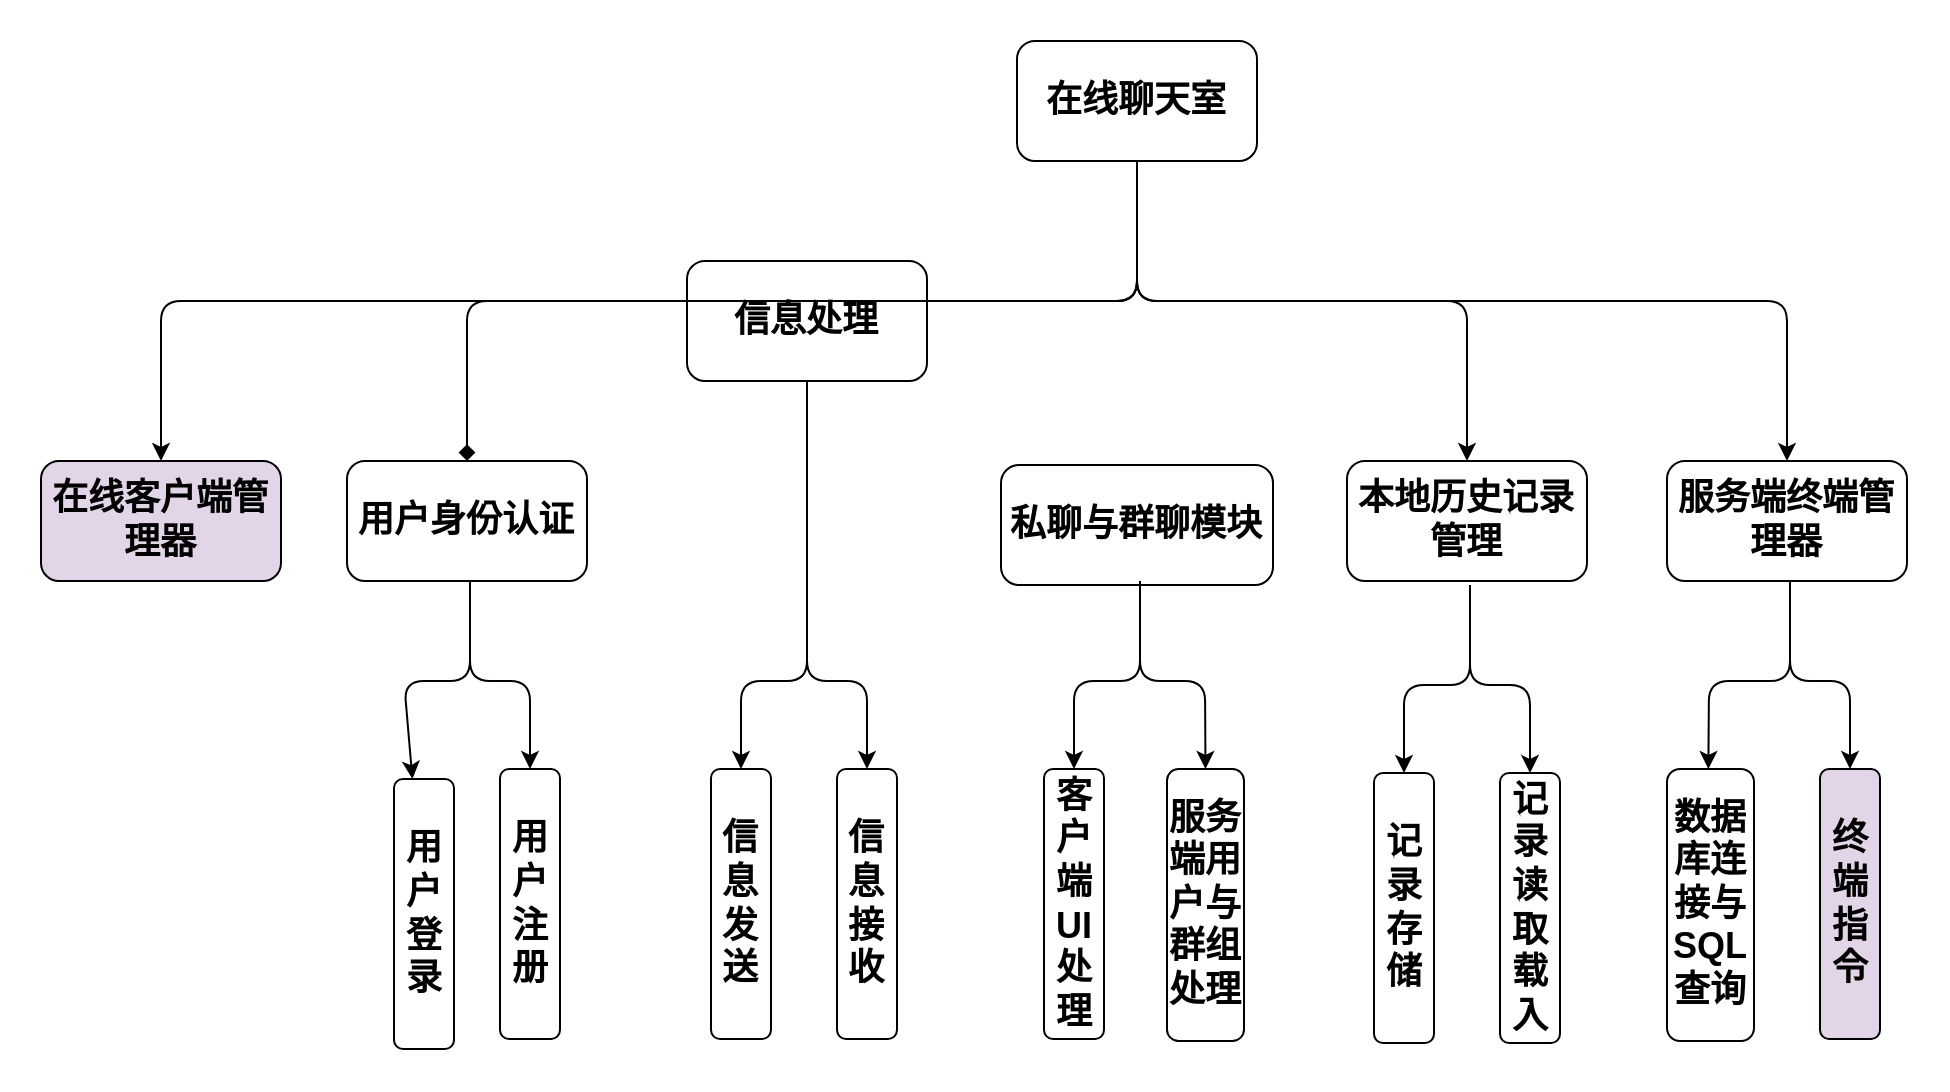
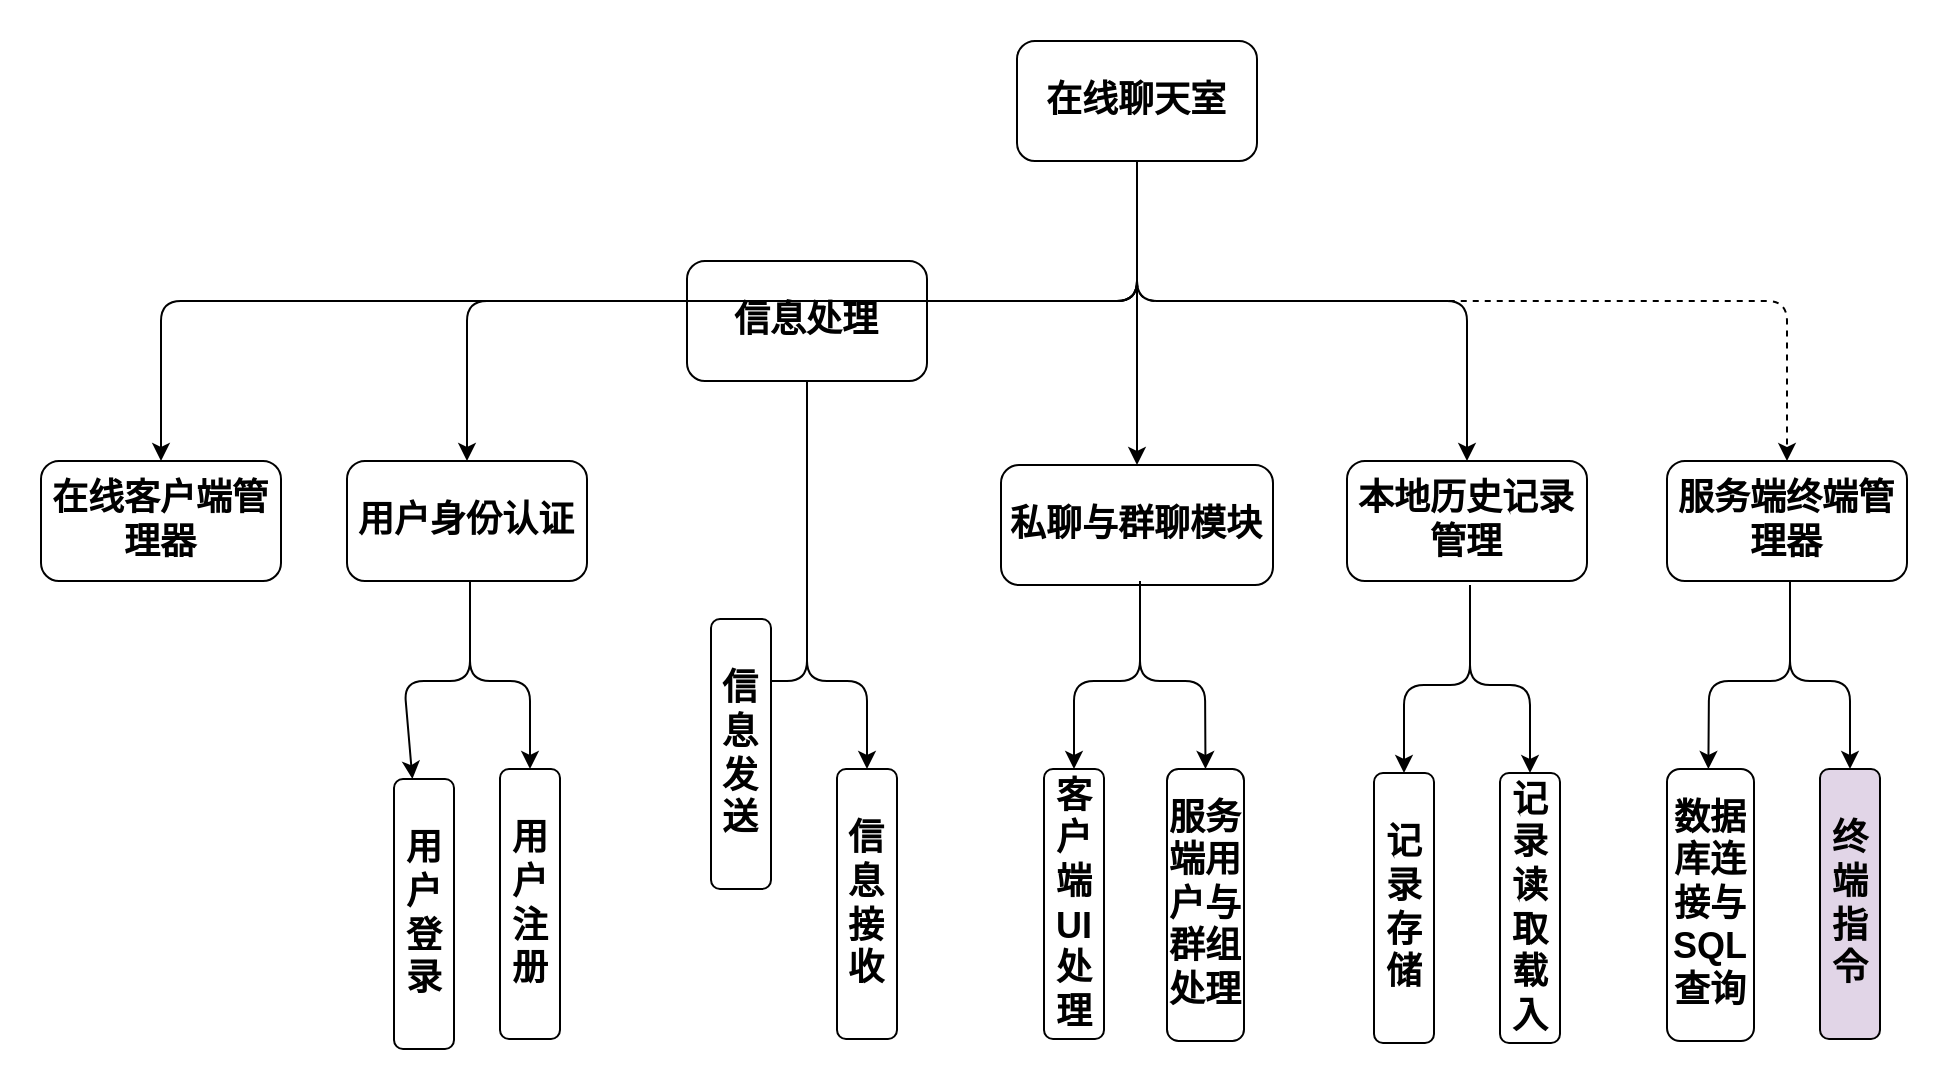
(1690, 301) -> (1690, 301)
none -> (1137, 373)
(467, 445) -> (467, 446)
(161, 521) -> (161, 521)
(741, 904) -> (741, 754)
